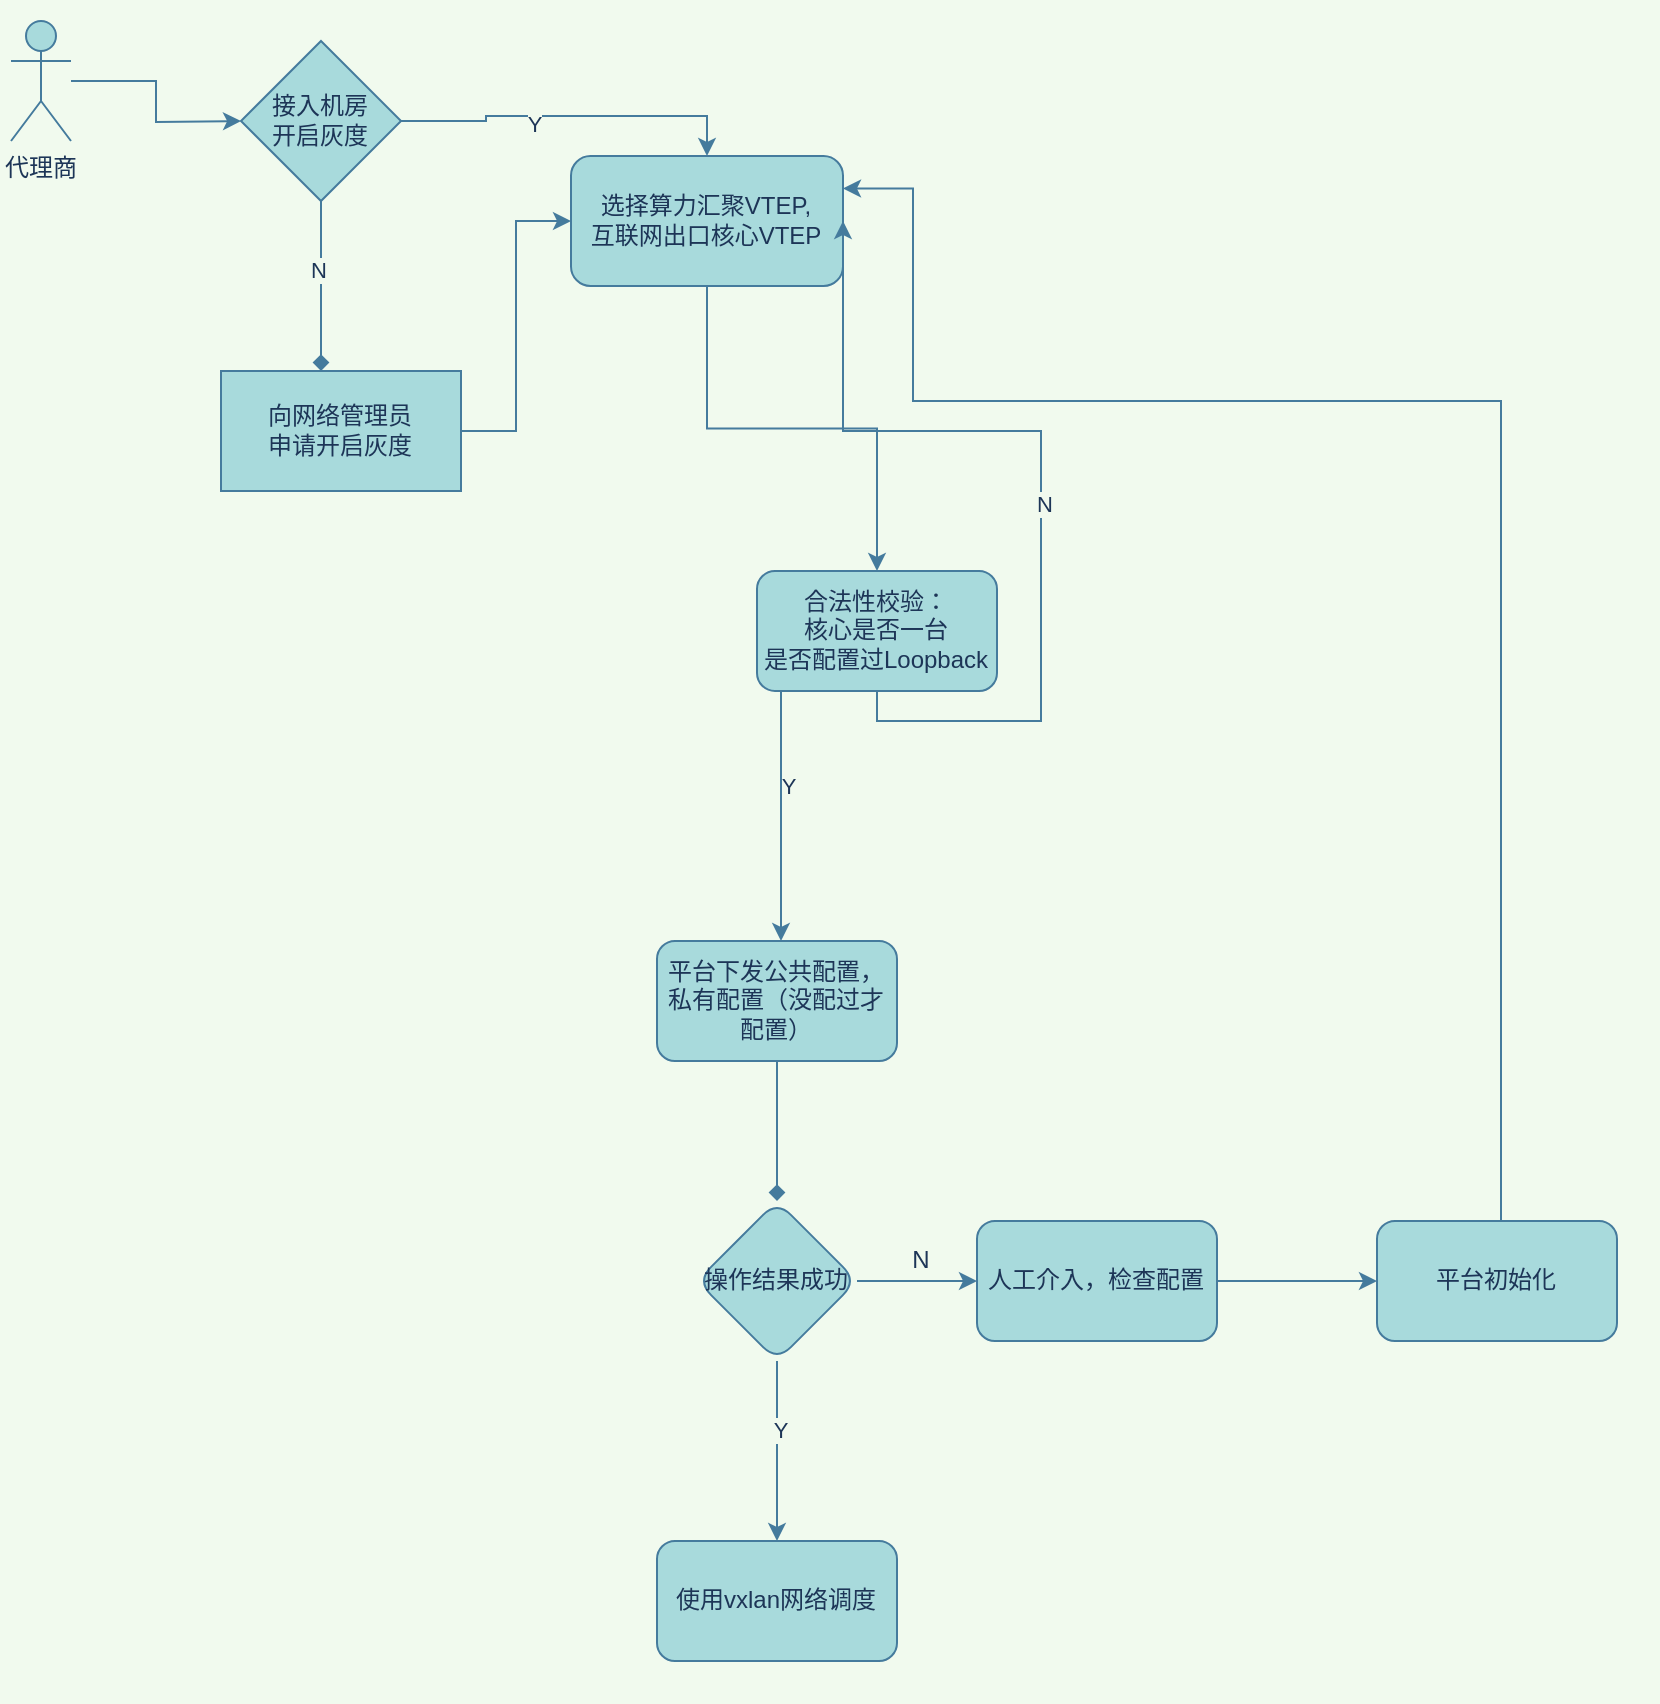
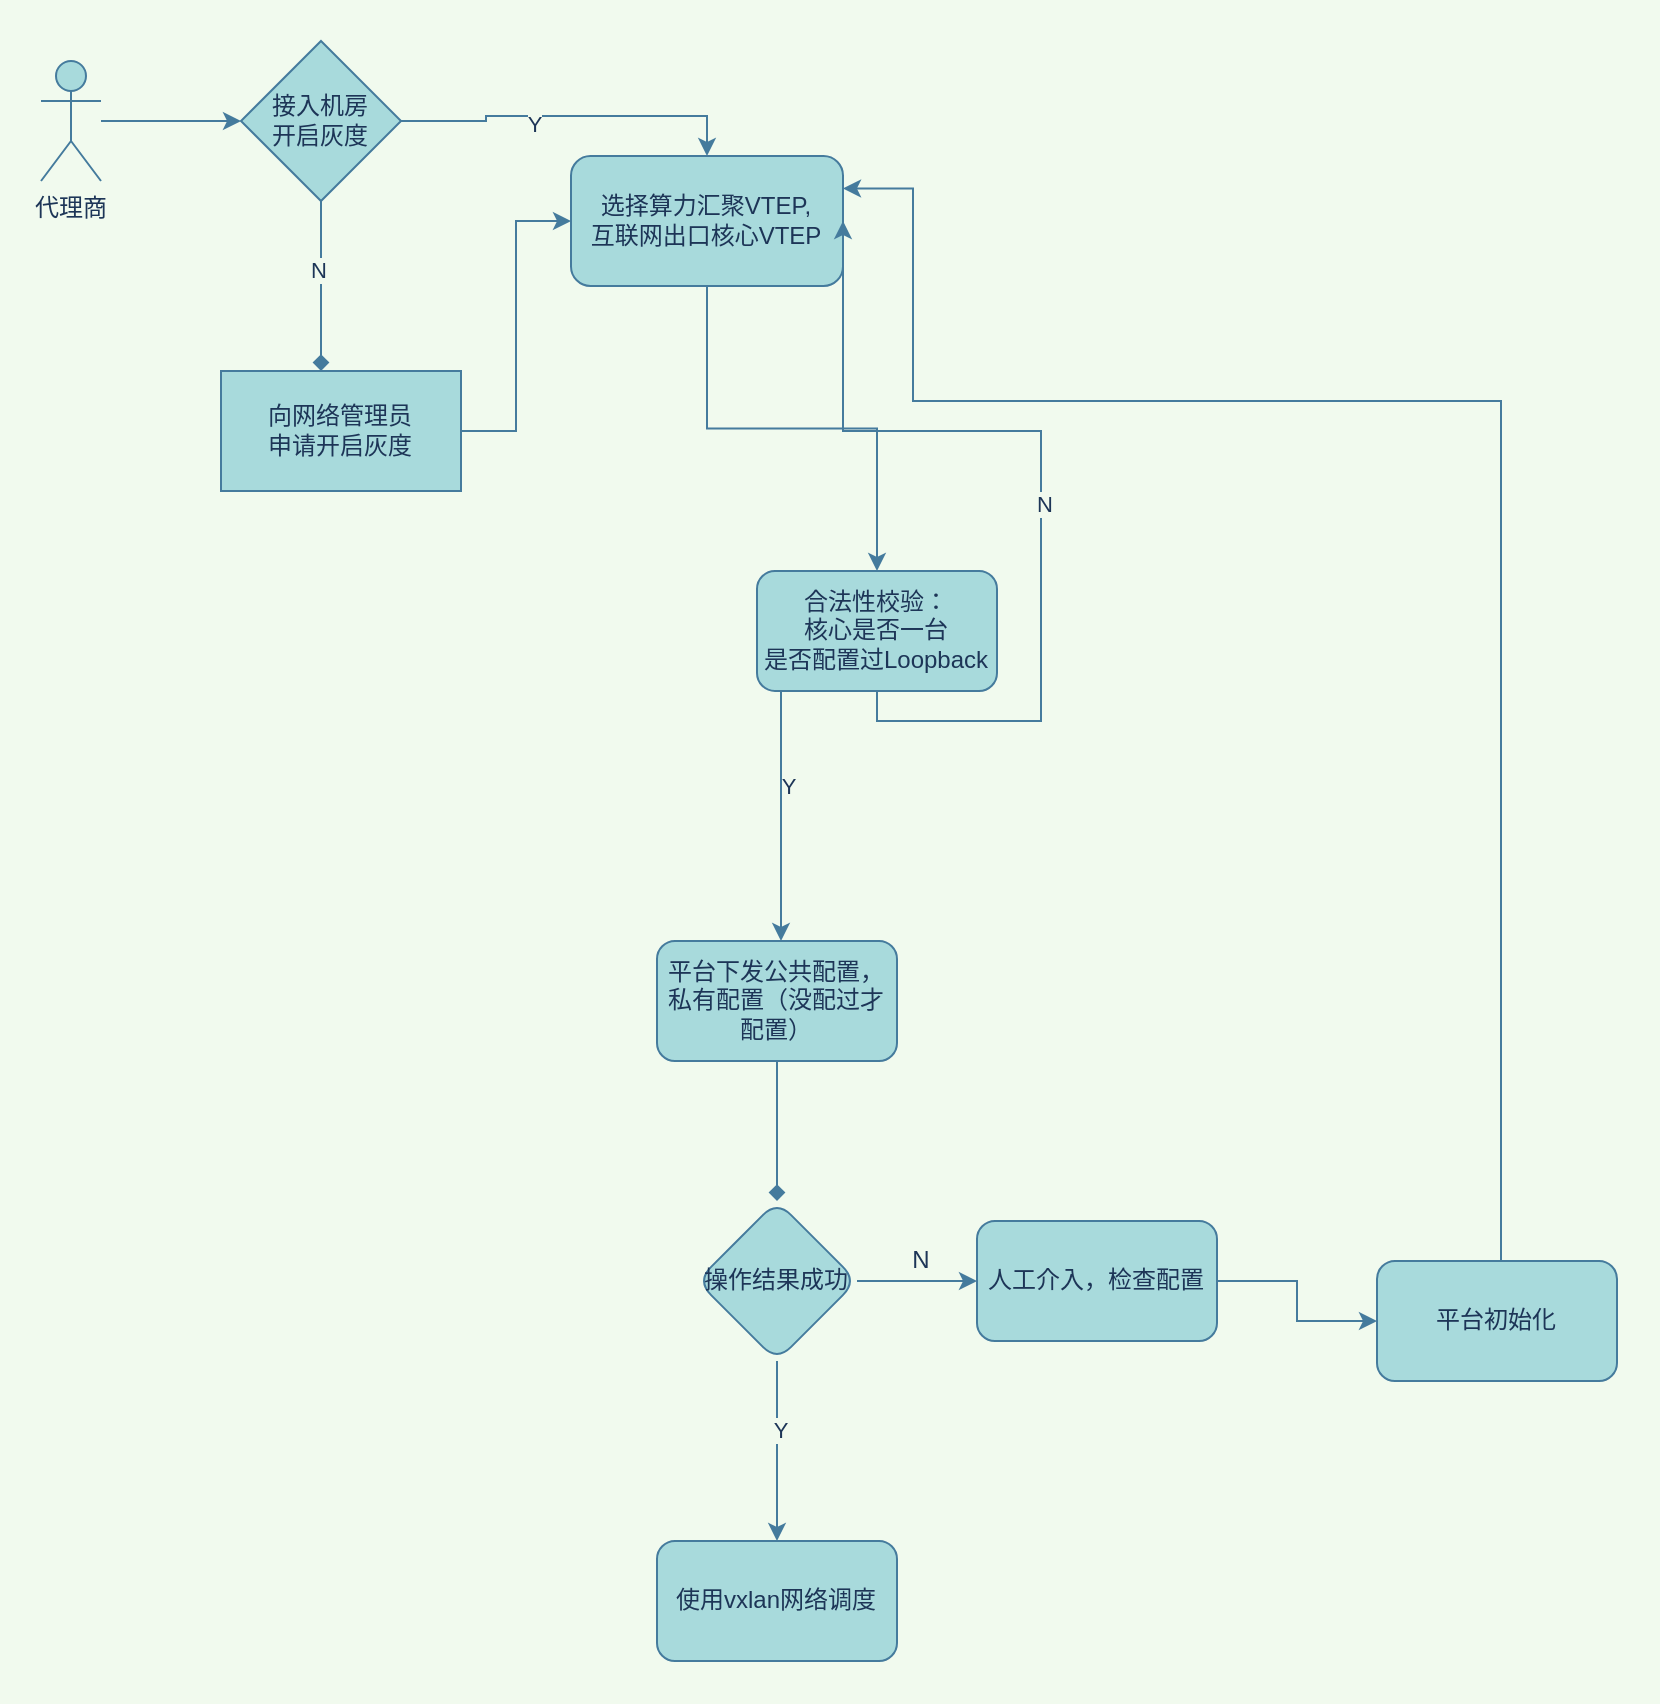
(41, 81) -> (71, 121)
(1497, 1281) -> (1497, 1321)
